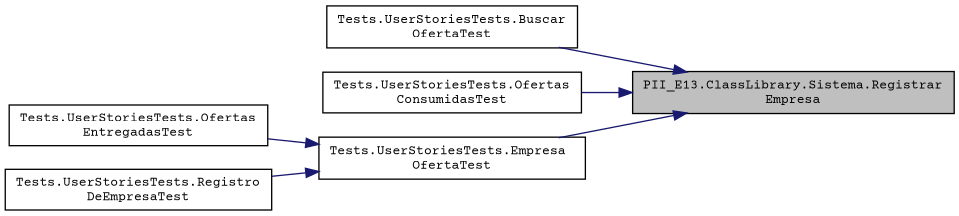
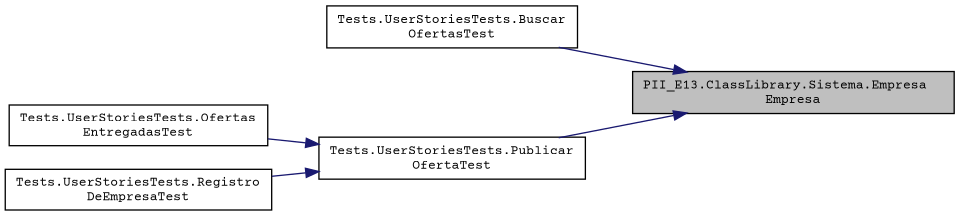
(452, 27) -> (452, 27)
(452, 93) -> none
(793, 93) -> (793, 93)
(452, 158) -> (452, 158)
